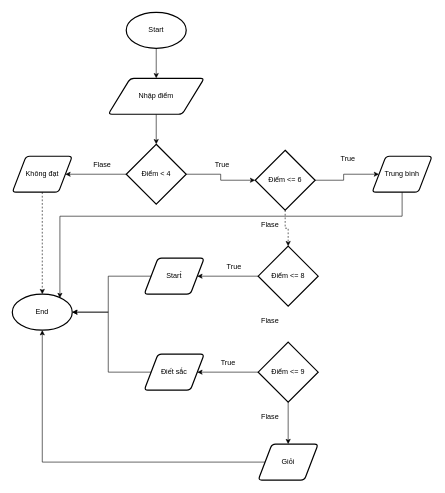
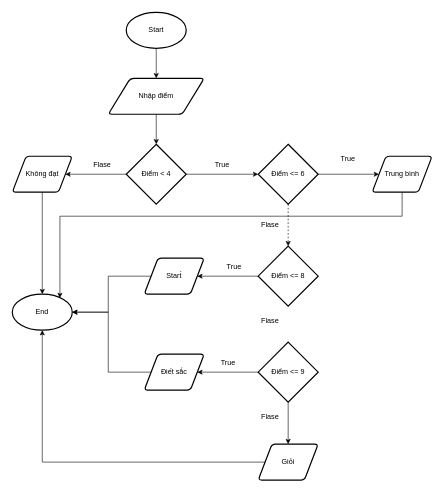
(285, 180) -> (288, 174)
(42, 241) -> (42, 241)
